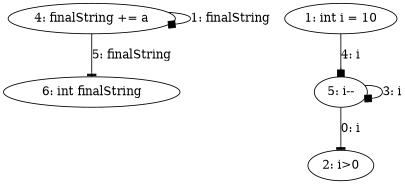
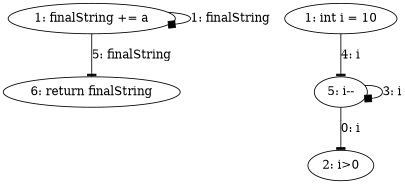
(92, 19) -> (92, 19)
(341, 53) -> (341, 53)
(92, 92) -> (92, 92)
